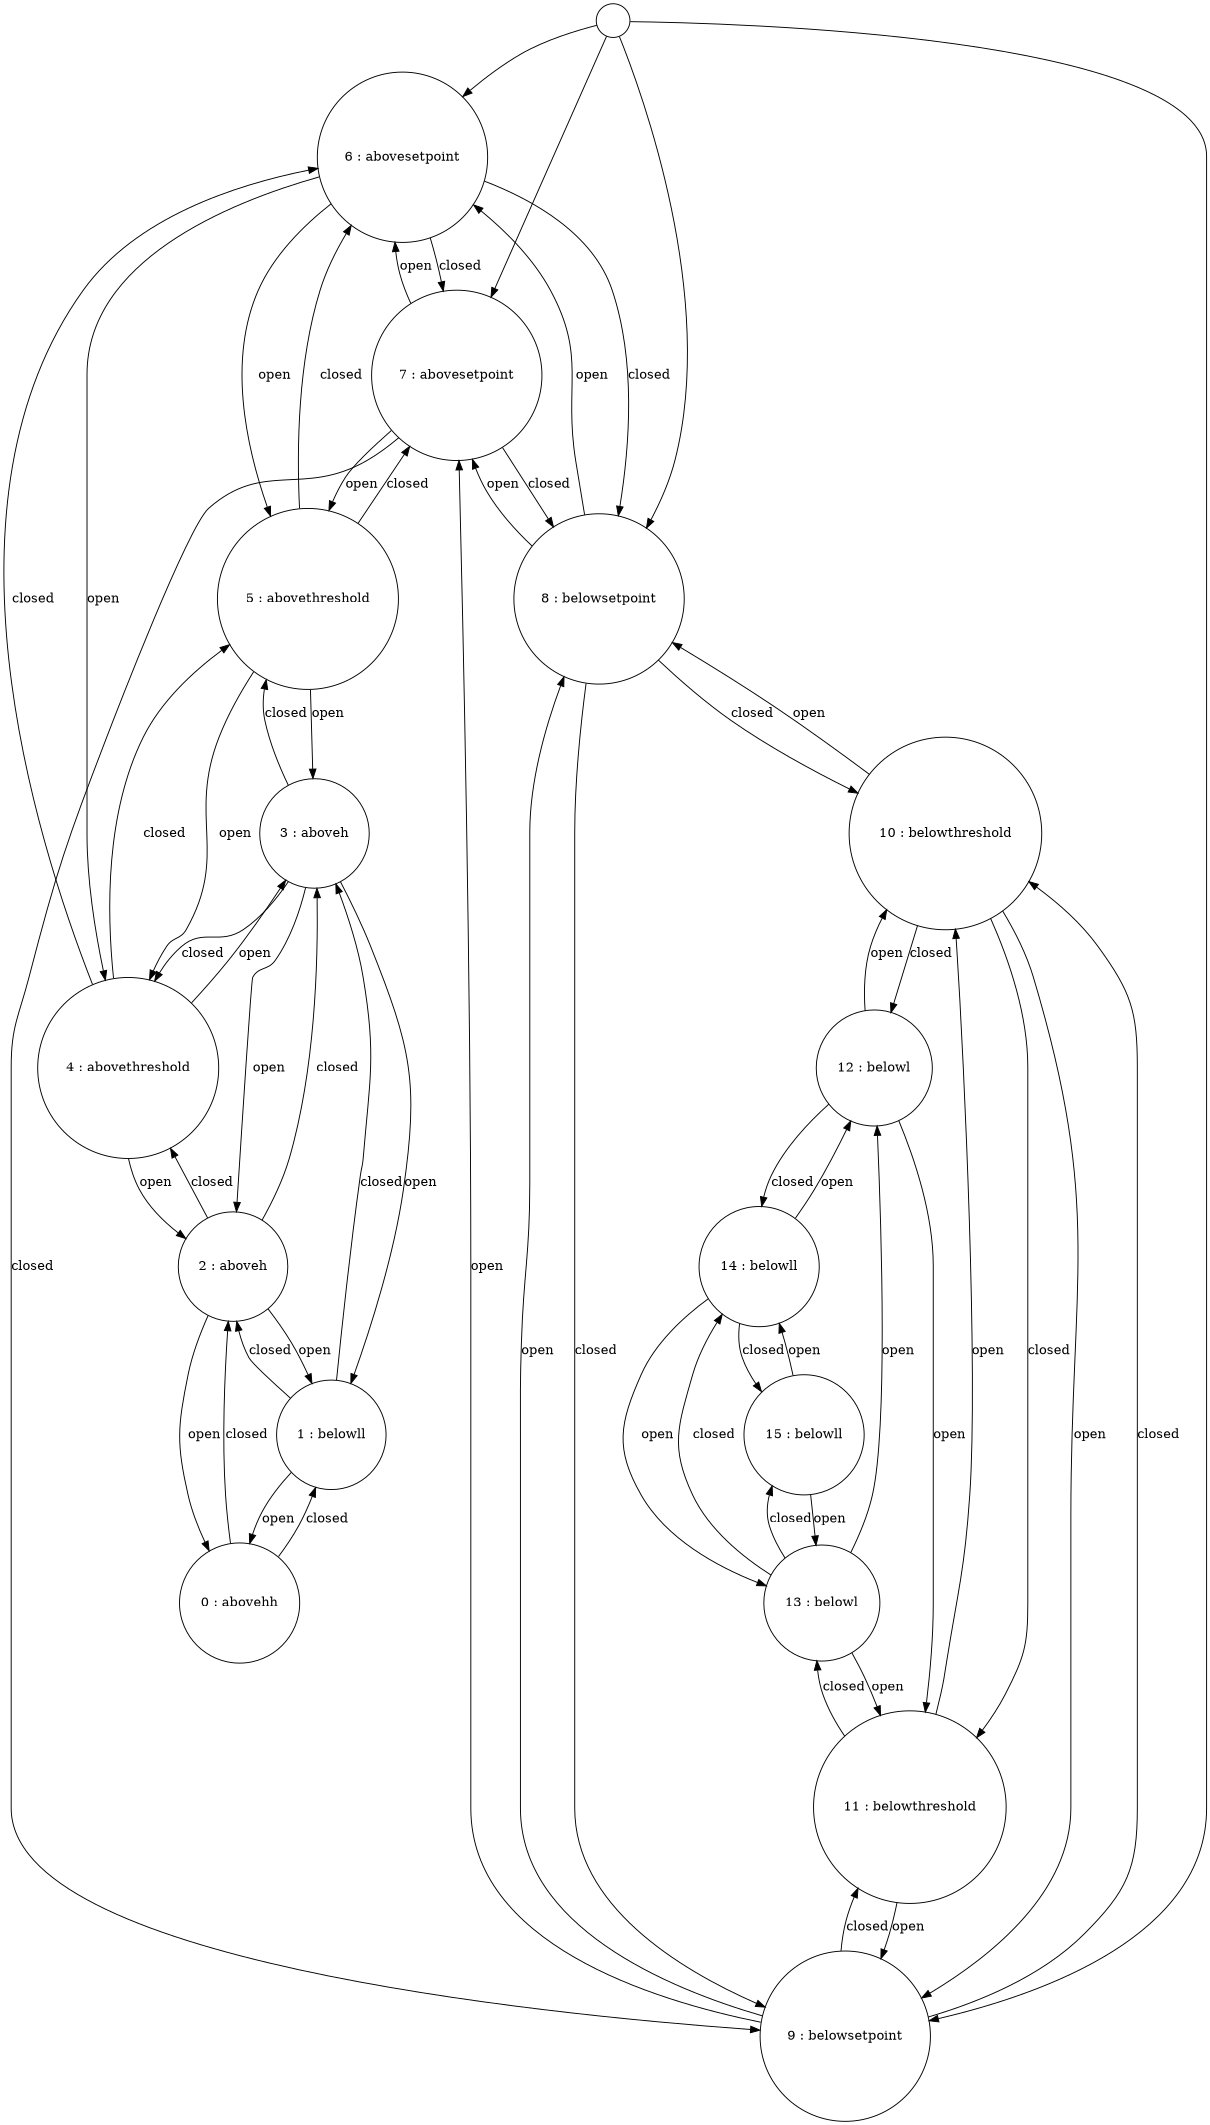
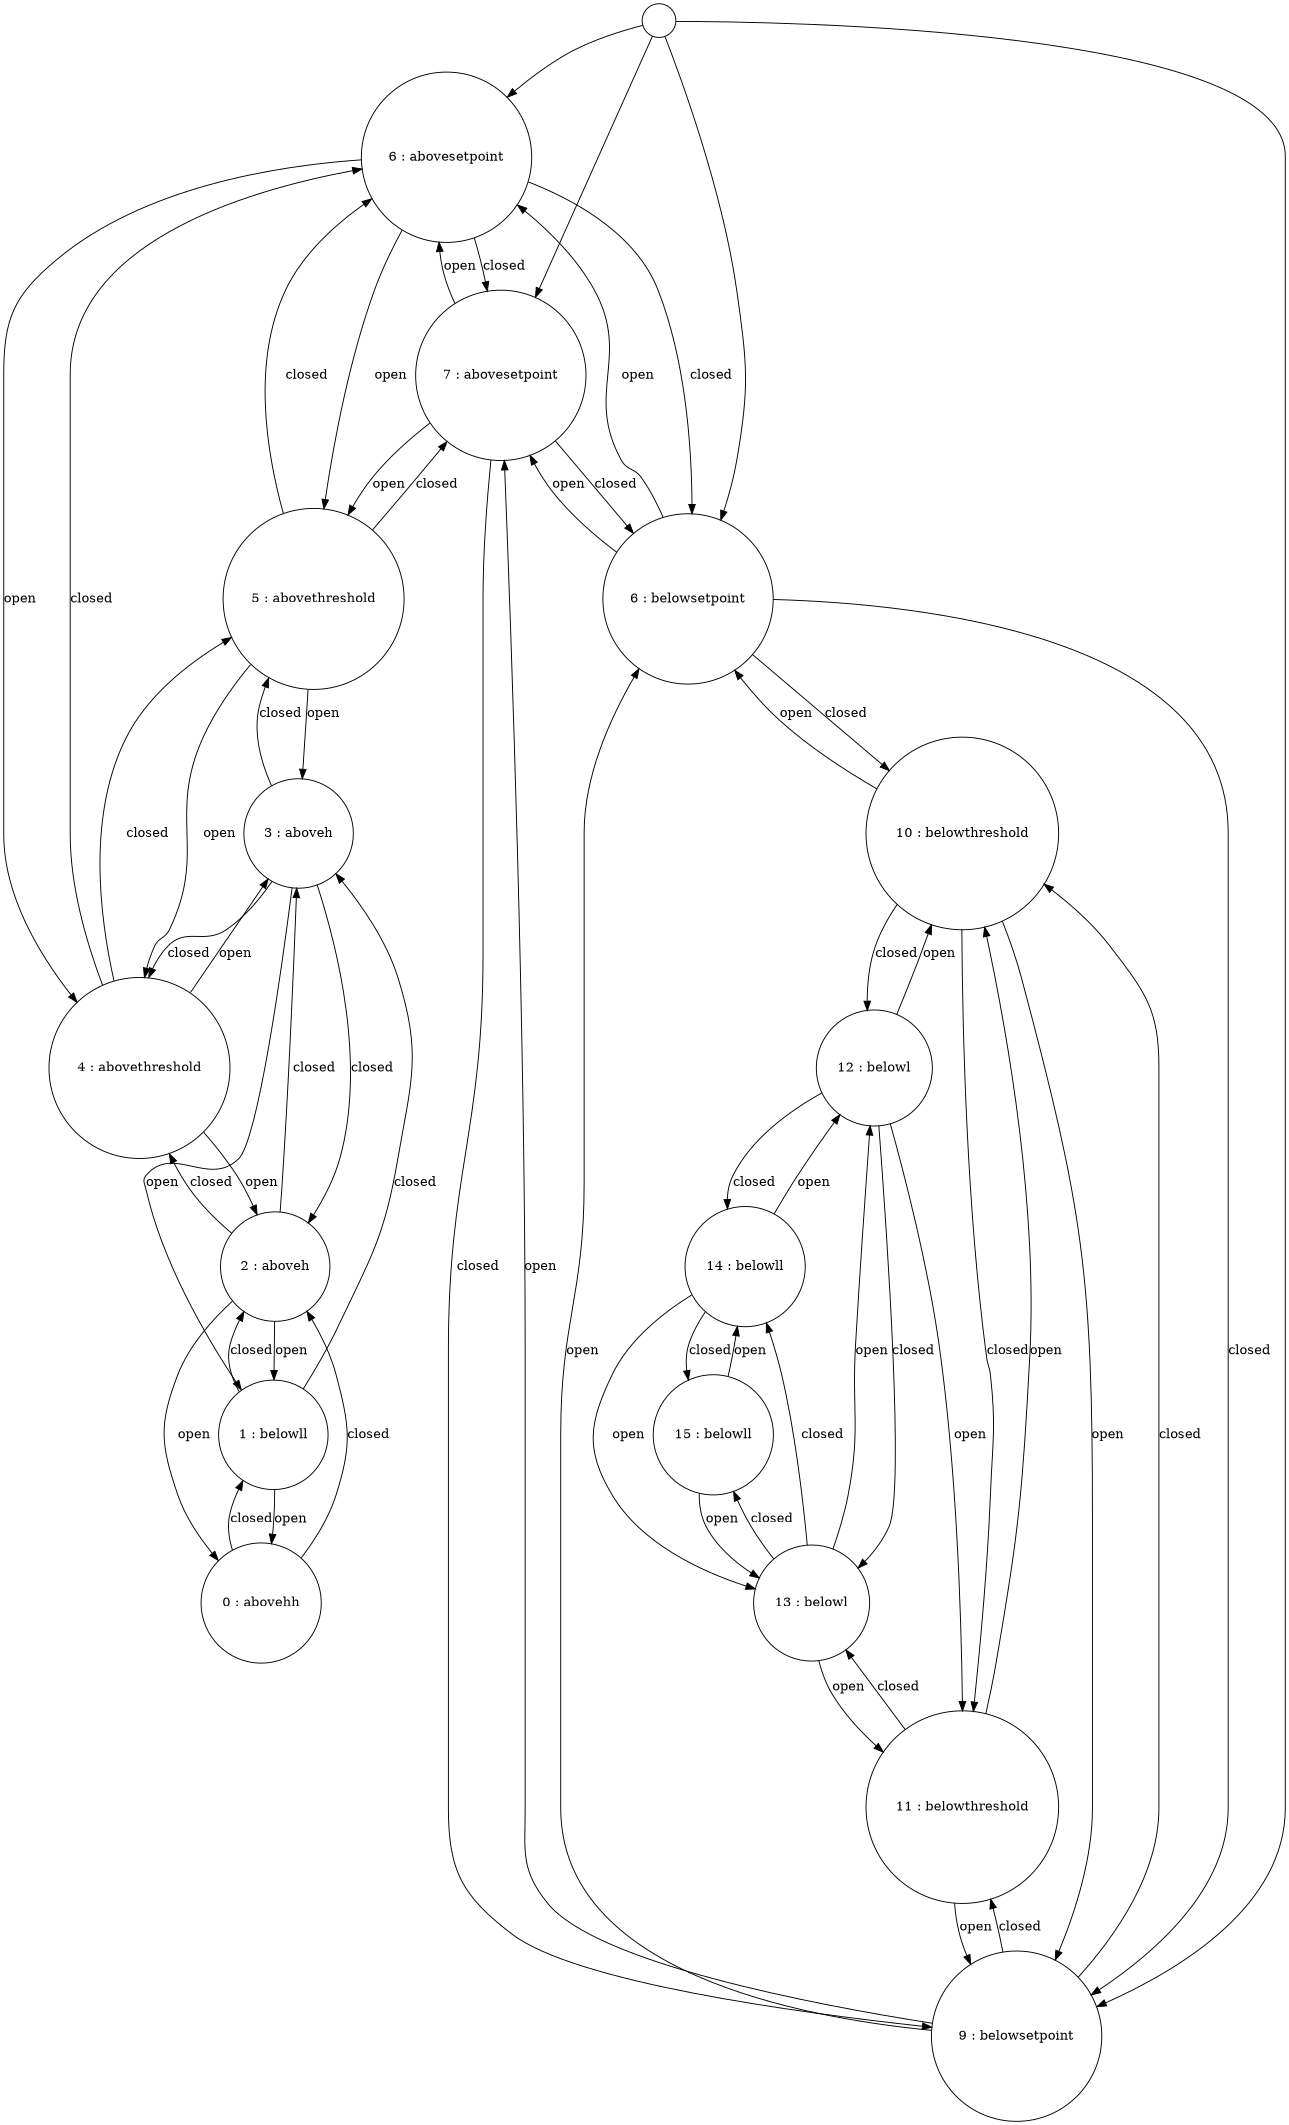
(599, 599) -> (688, 599)
(269, 1068) -> (373, 1068)
none -> (893, 1348)
